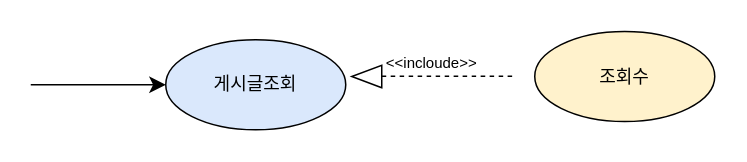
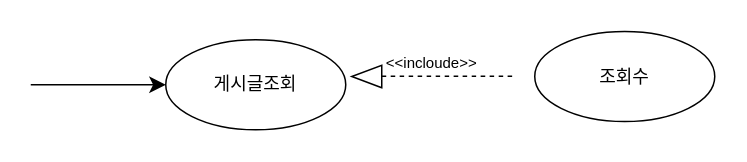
(625, 77) -> (625, 77)
(256, 85) -> (256, 85)
